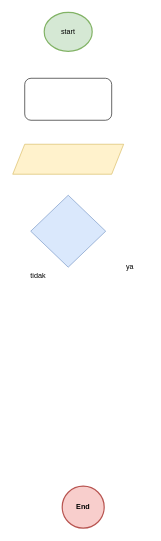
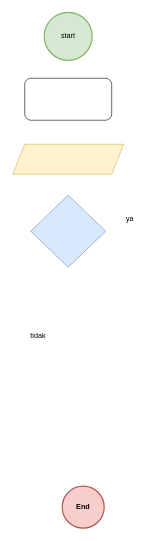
(68, 32) -> (68, 36)
(130, 267) -> (130, 219)
(38, 276) -> (38, 336)
